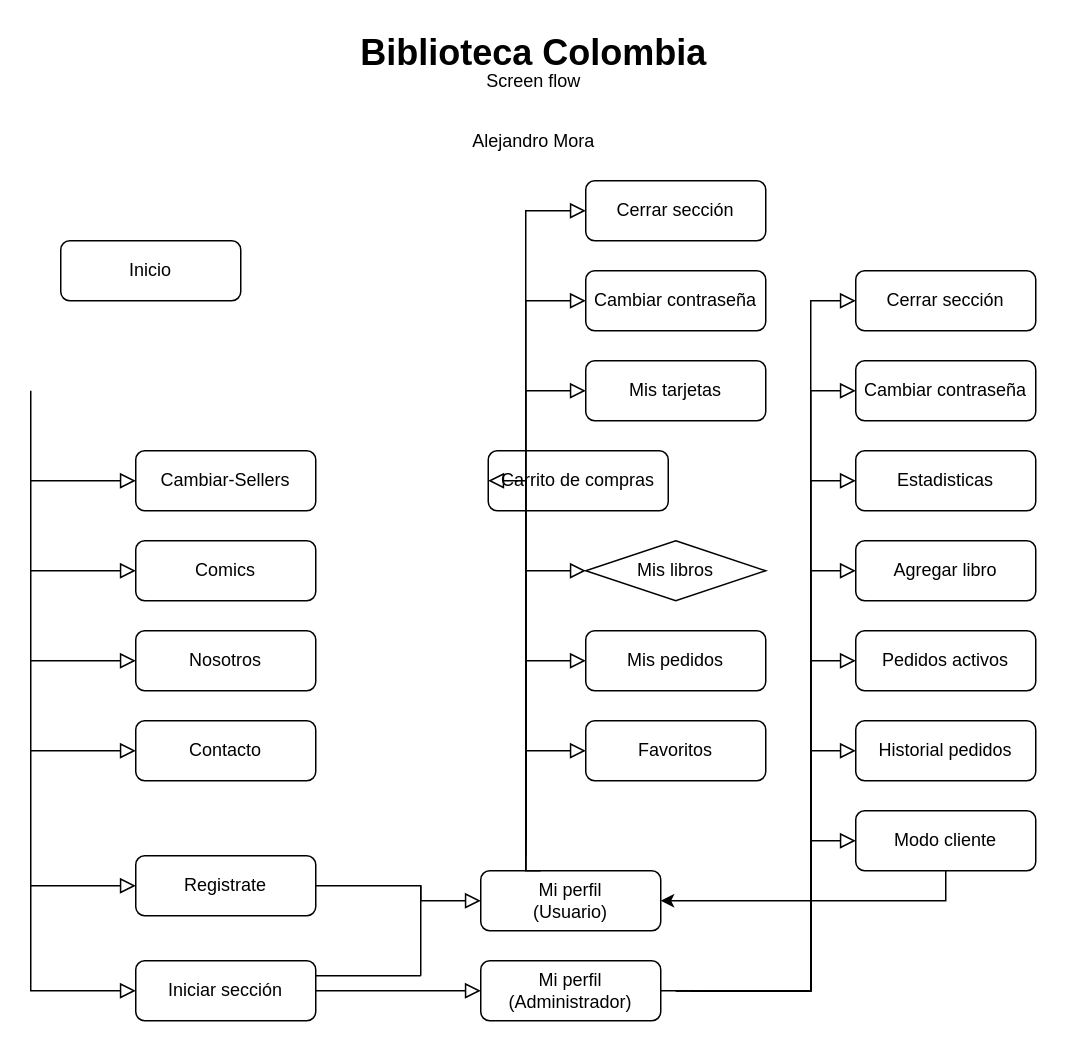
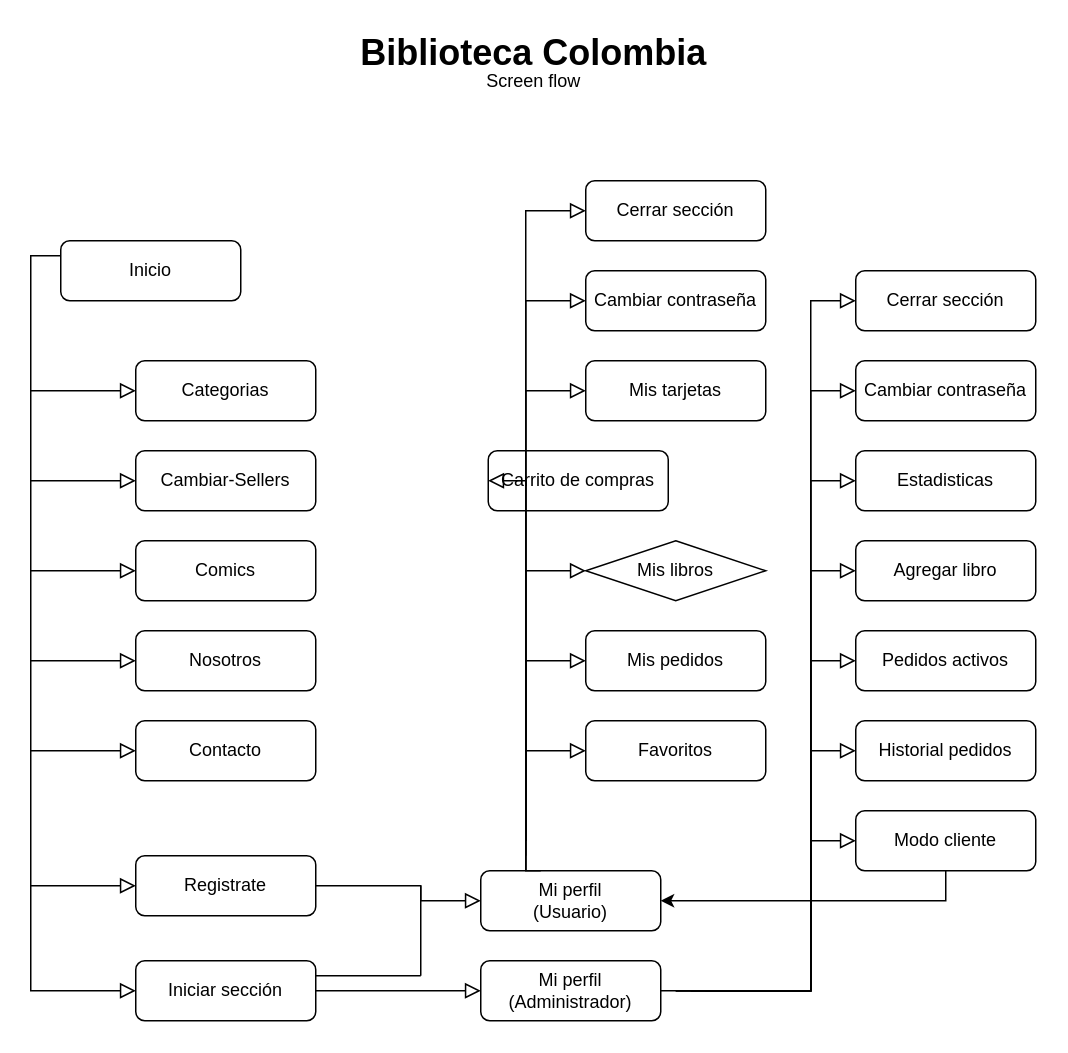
(533, 136) -> none
none -> (31, 352)
none -> (226, 391)
